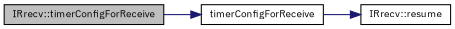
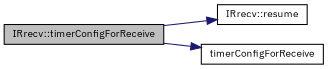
(337, 15) -> (185, 23)
